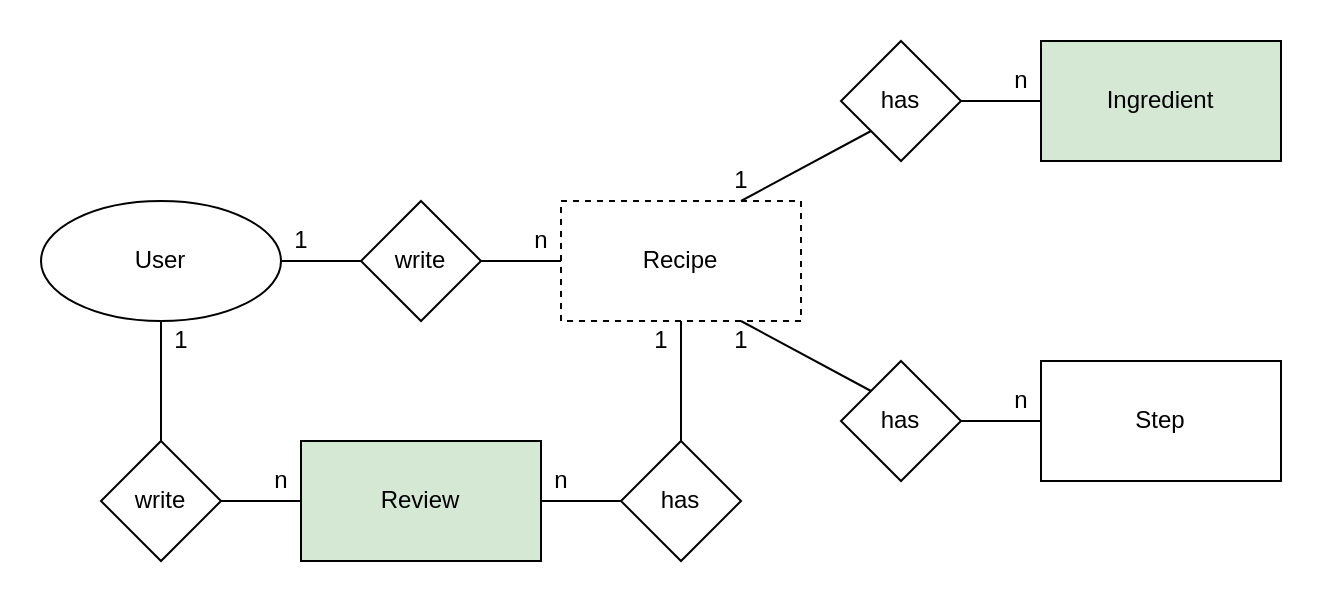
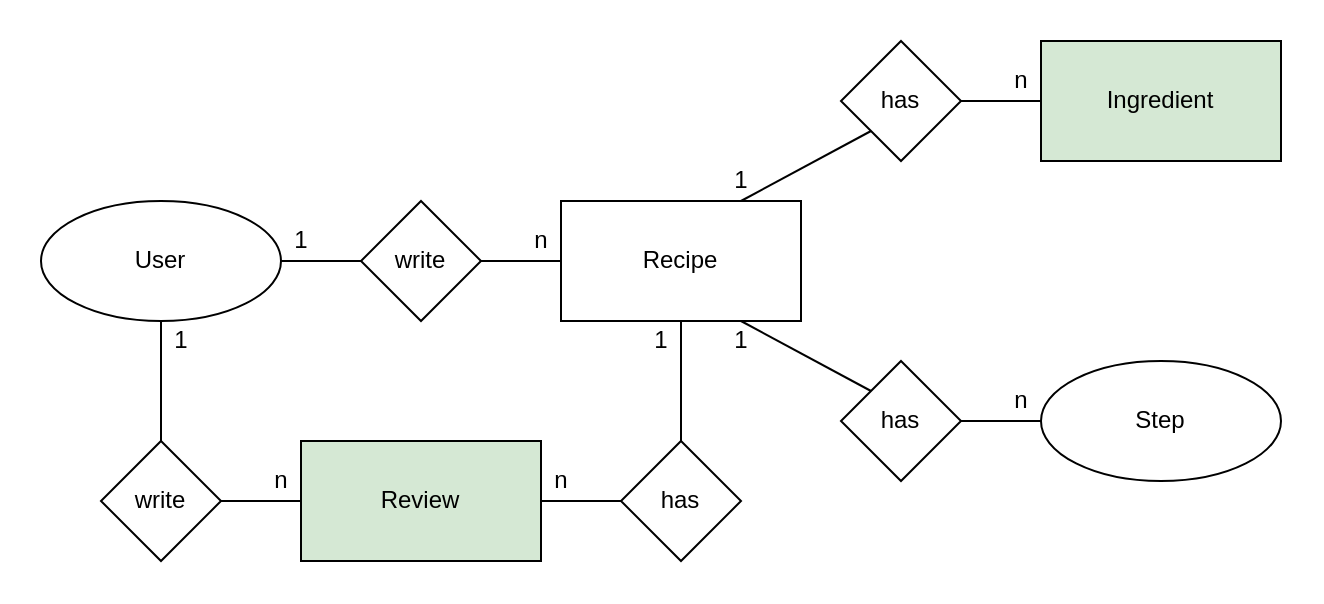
(681, 261) -> (681, 261)
(1161, 421) -> (1161, 421)
